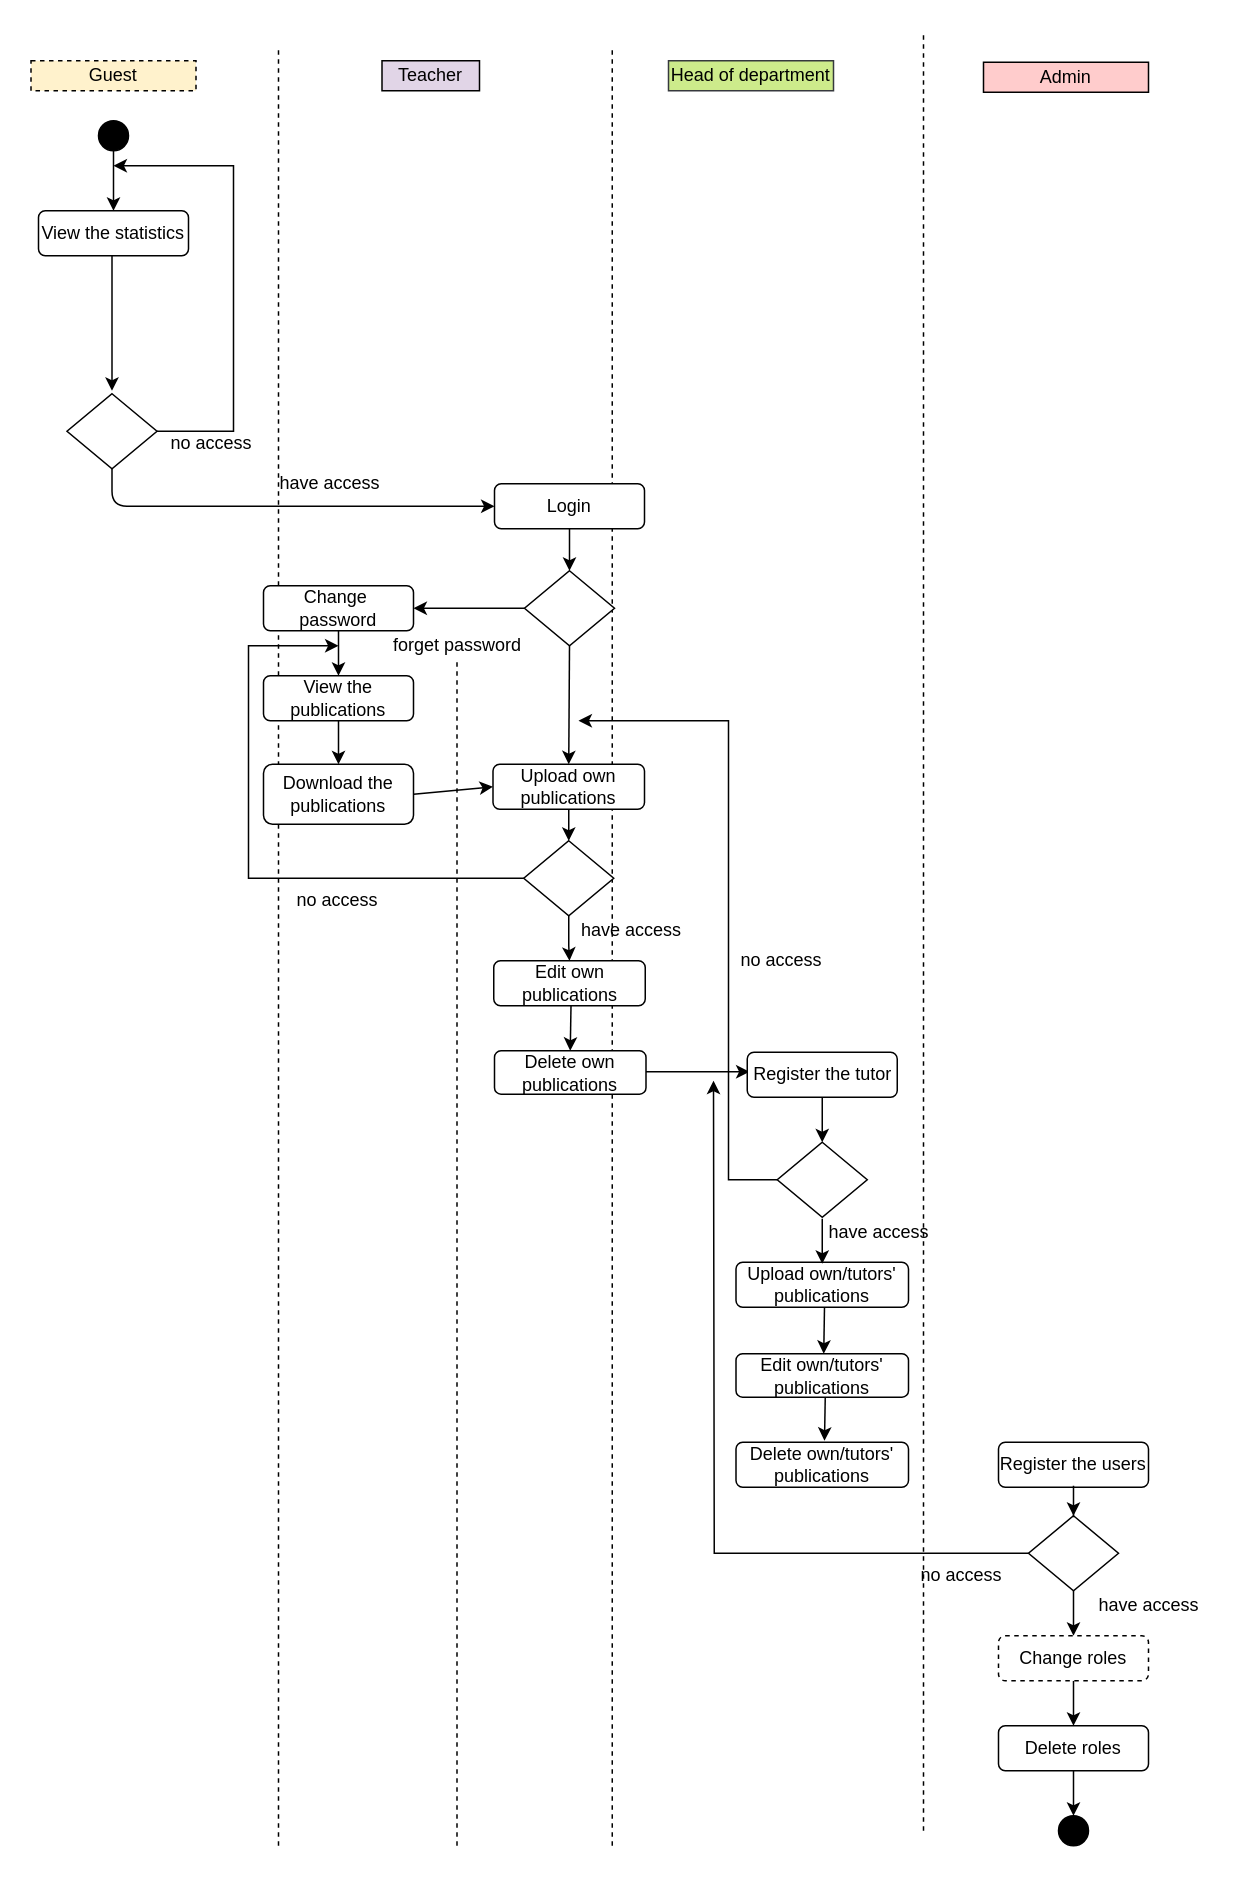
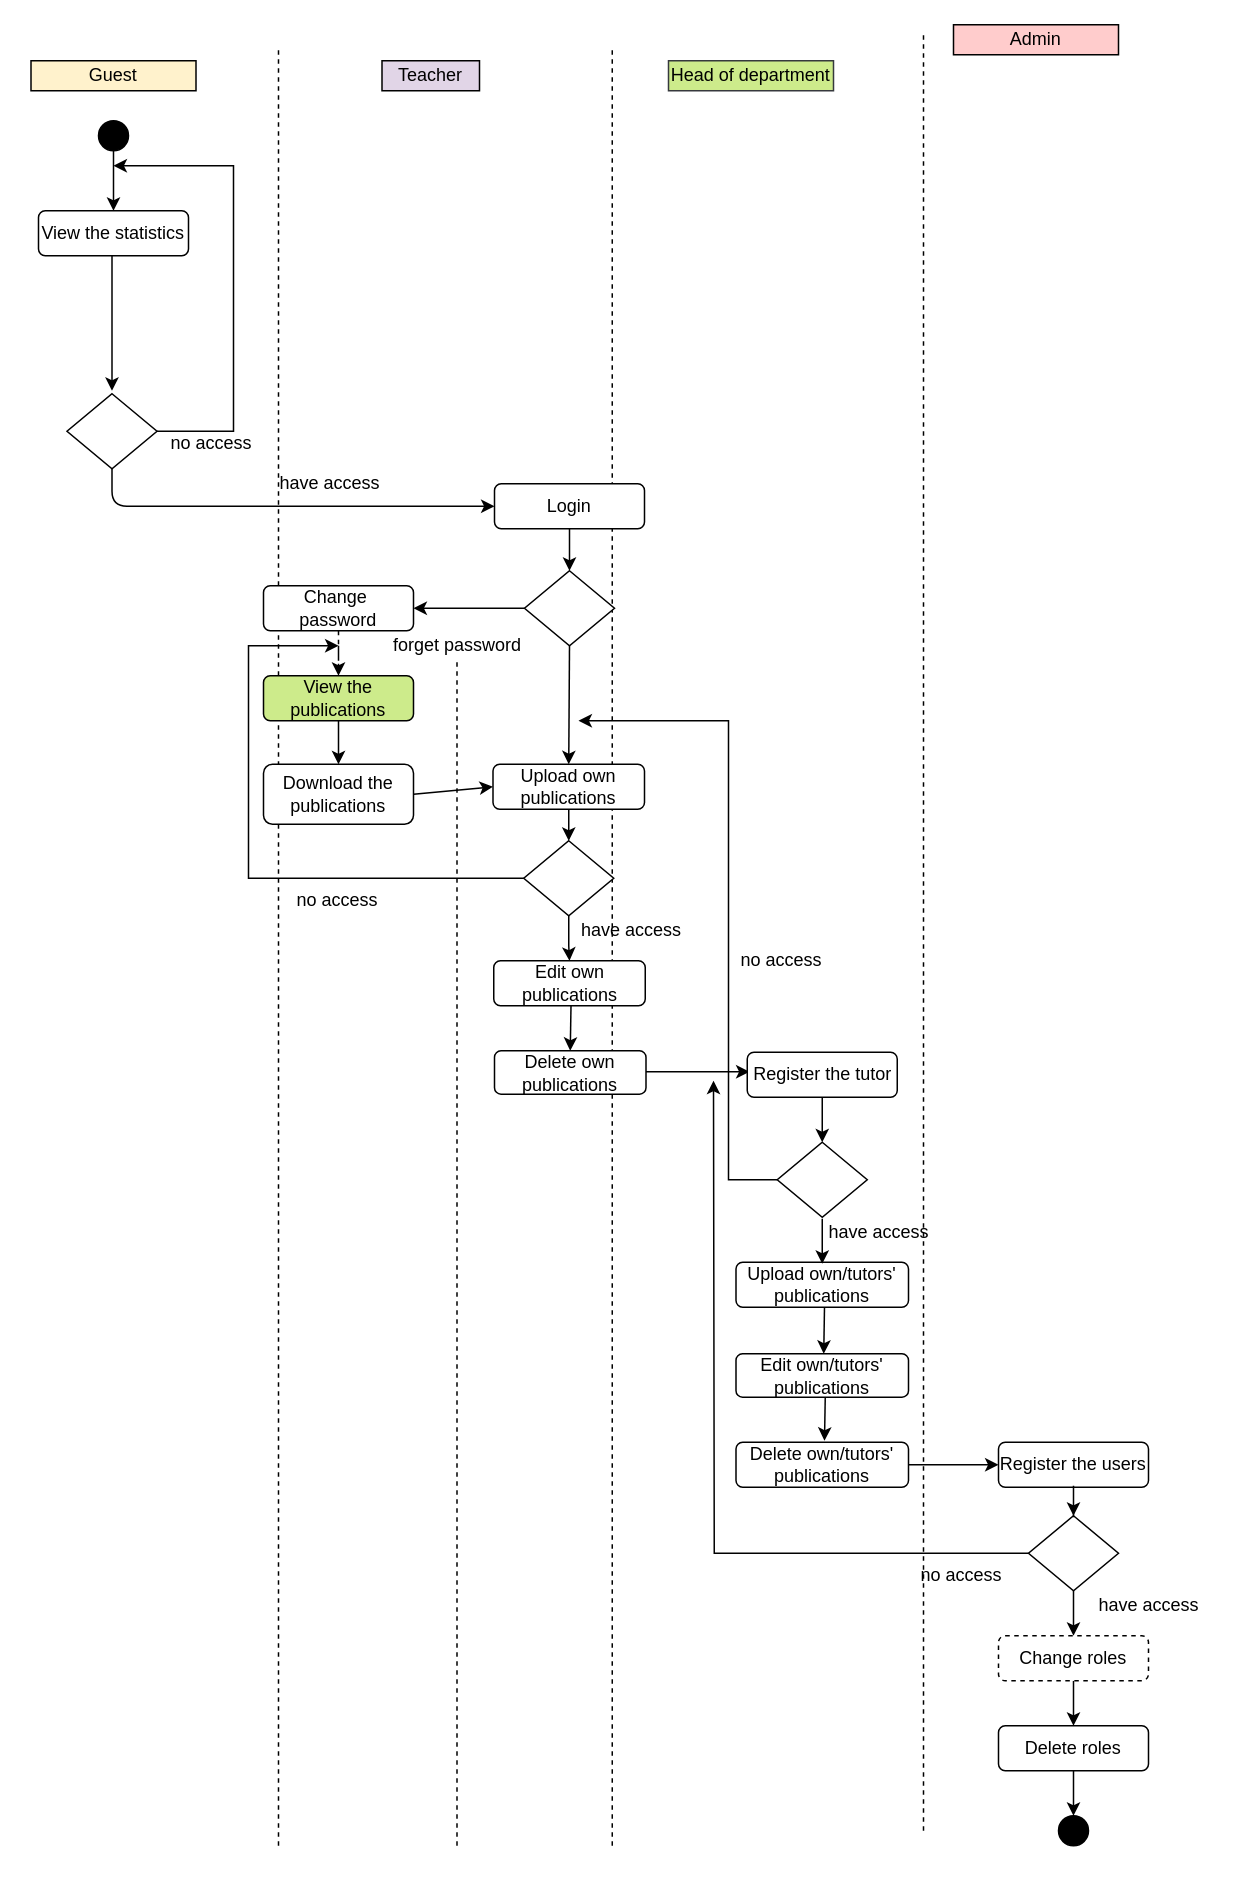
(113, 76) -> (113, 76)
(1066, 77) -> (1036, 40)
(338, 640) -> (338, 640)
(338, 698) -> (338, 698)
none -> (948, 1465)
